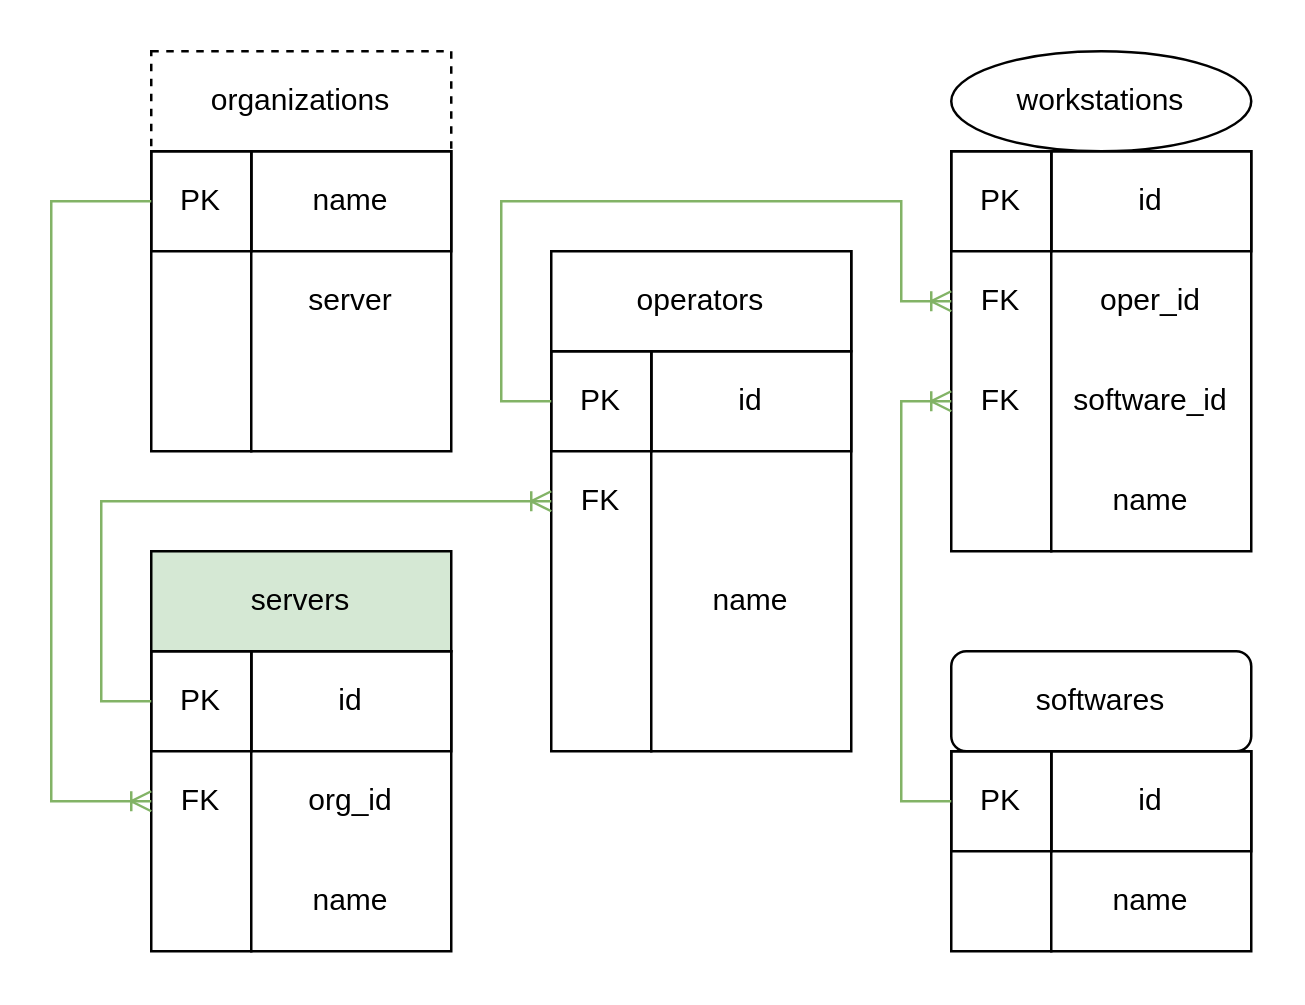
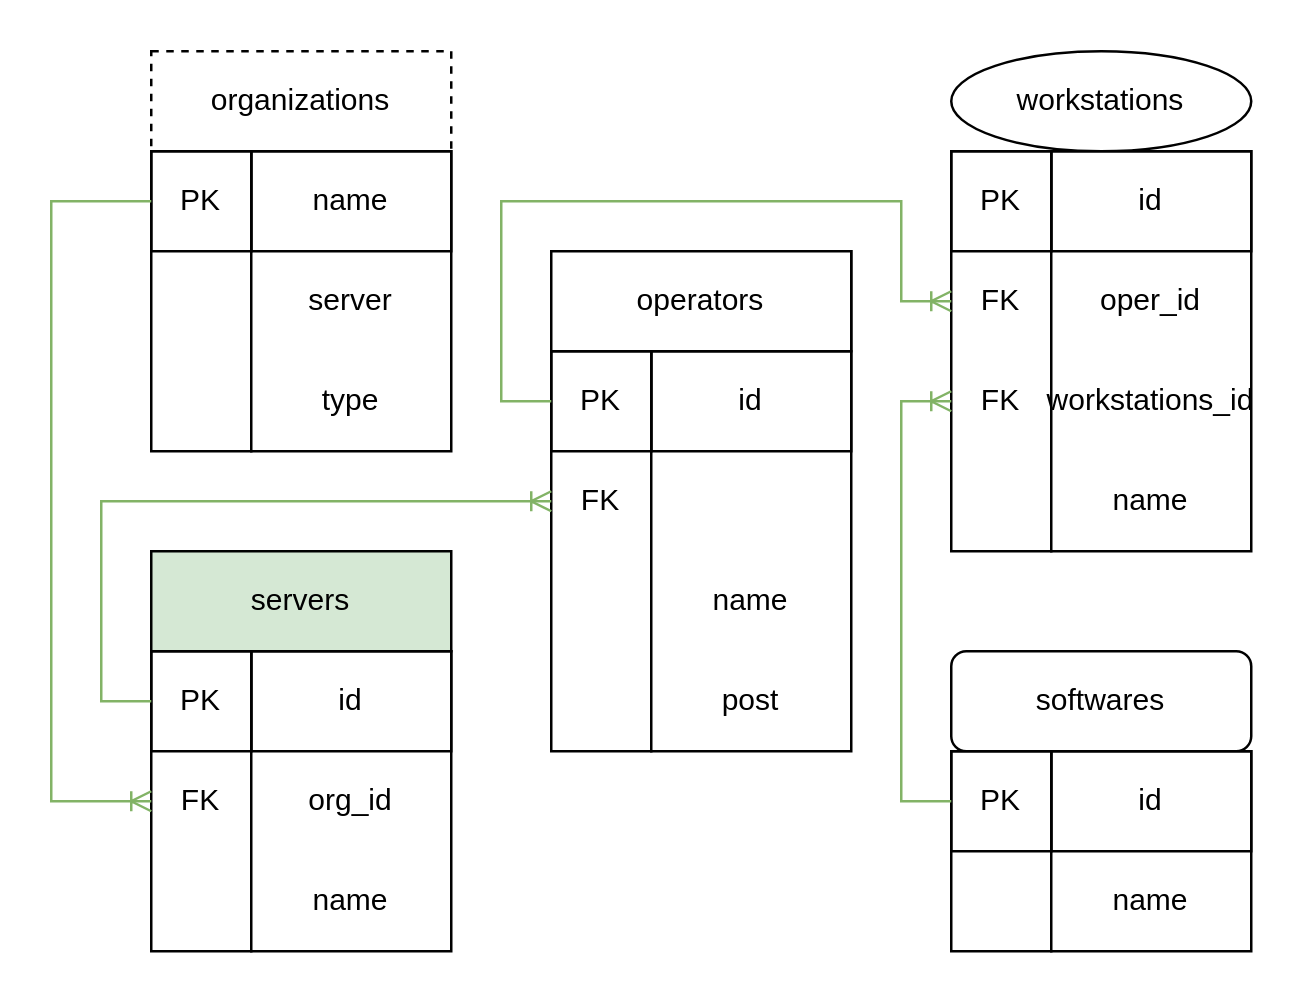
none -> (351, 401)
(1151, 401) -> (1151, 401)
none -> (751, 701)
